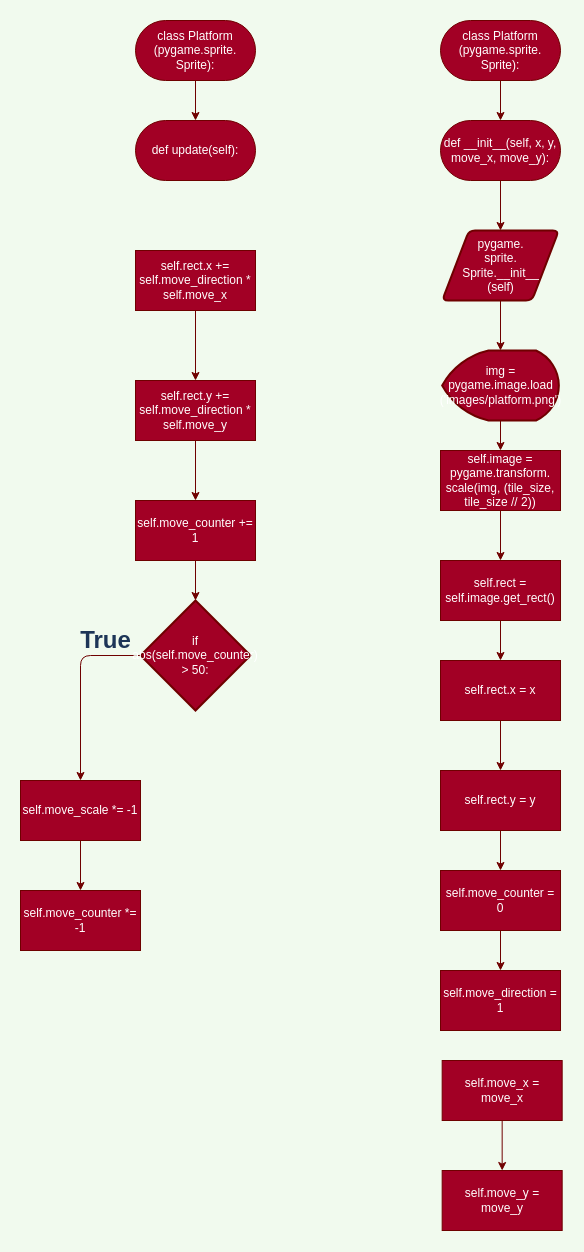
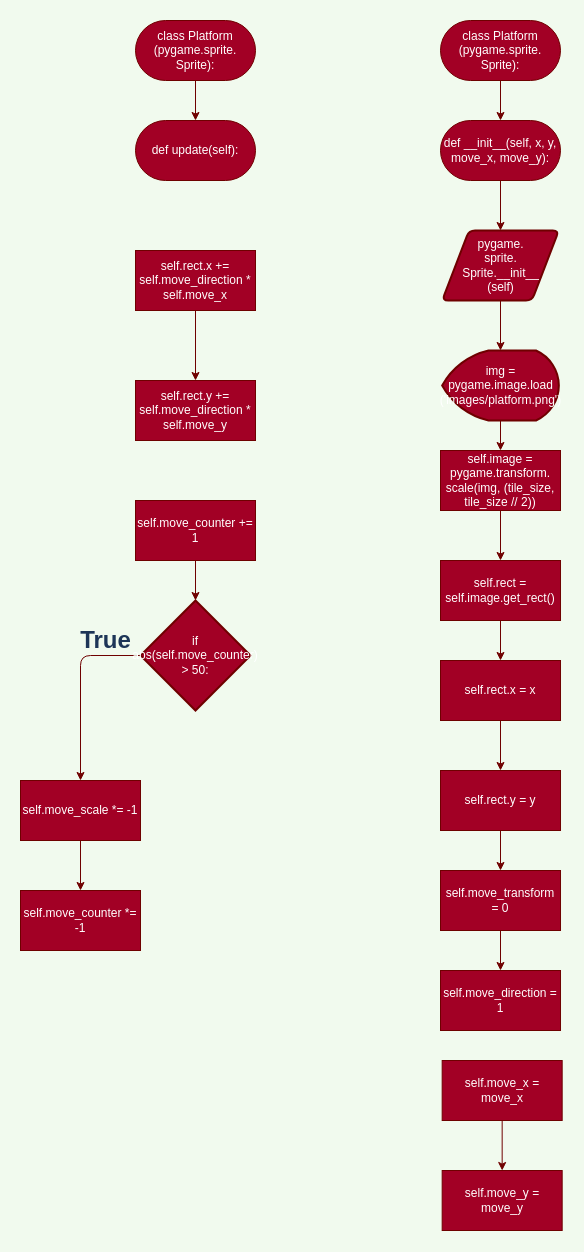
(196, 467) -> none
(501, 901) -> (501, 901)
